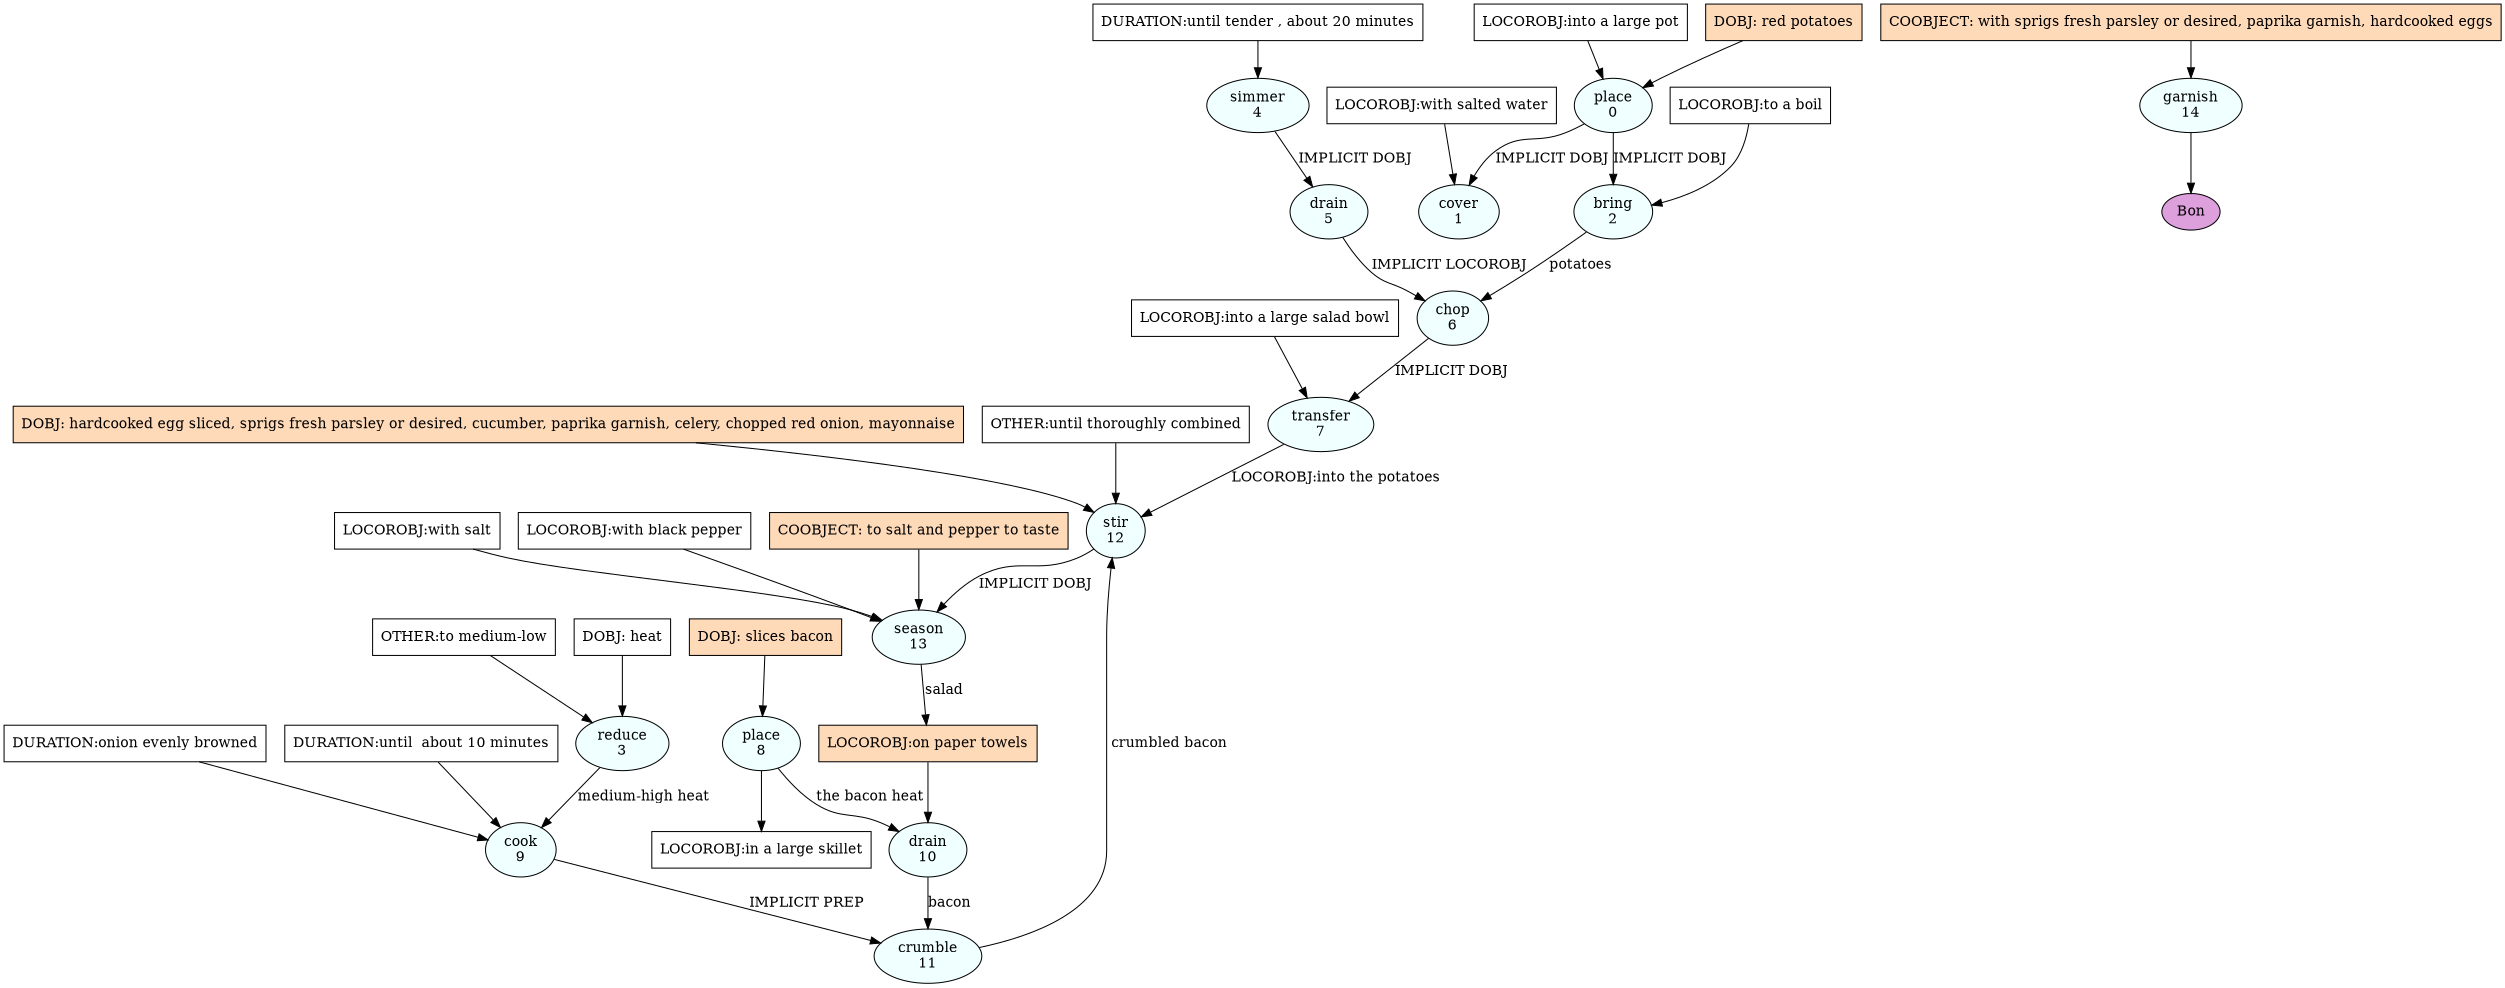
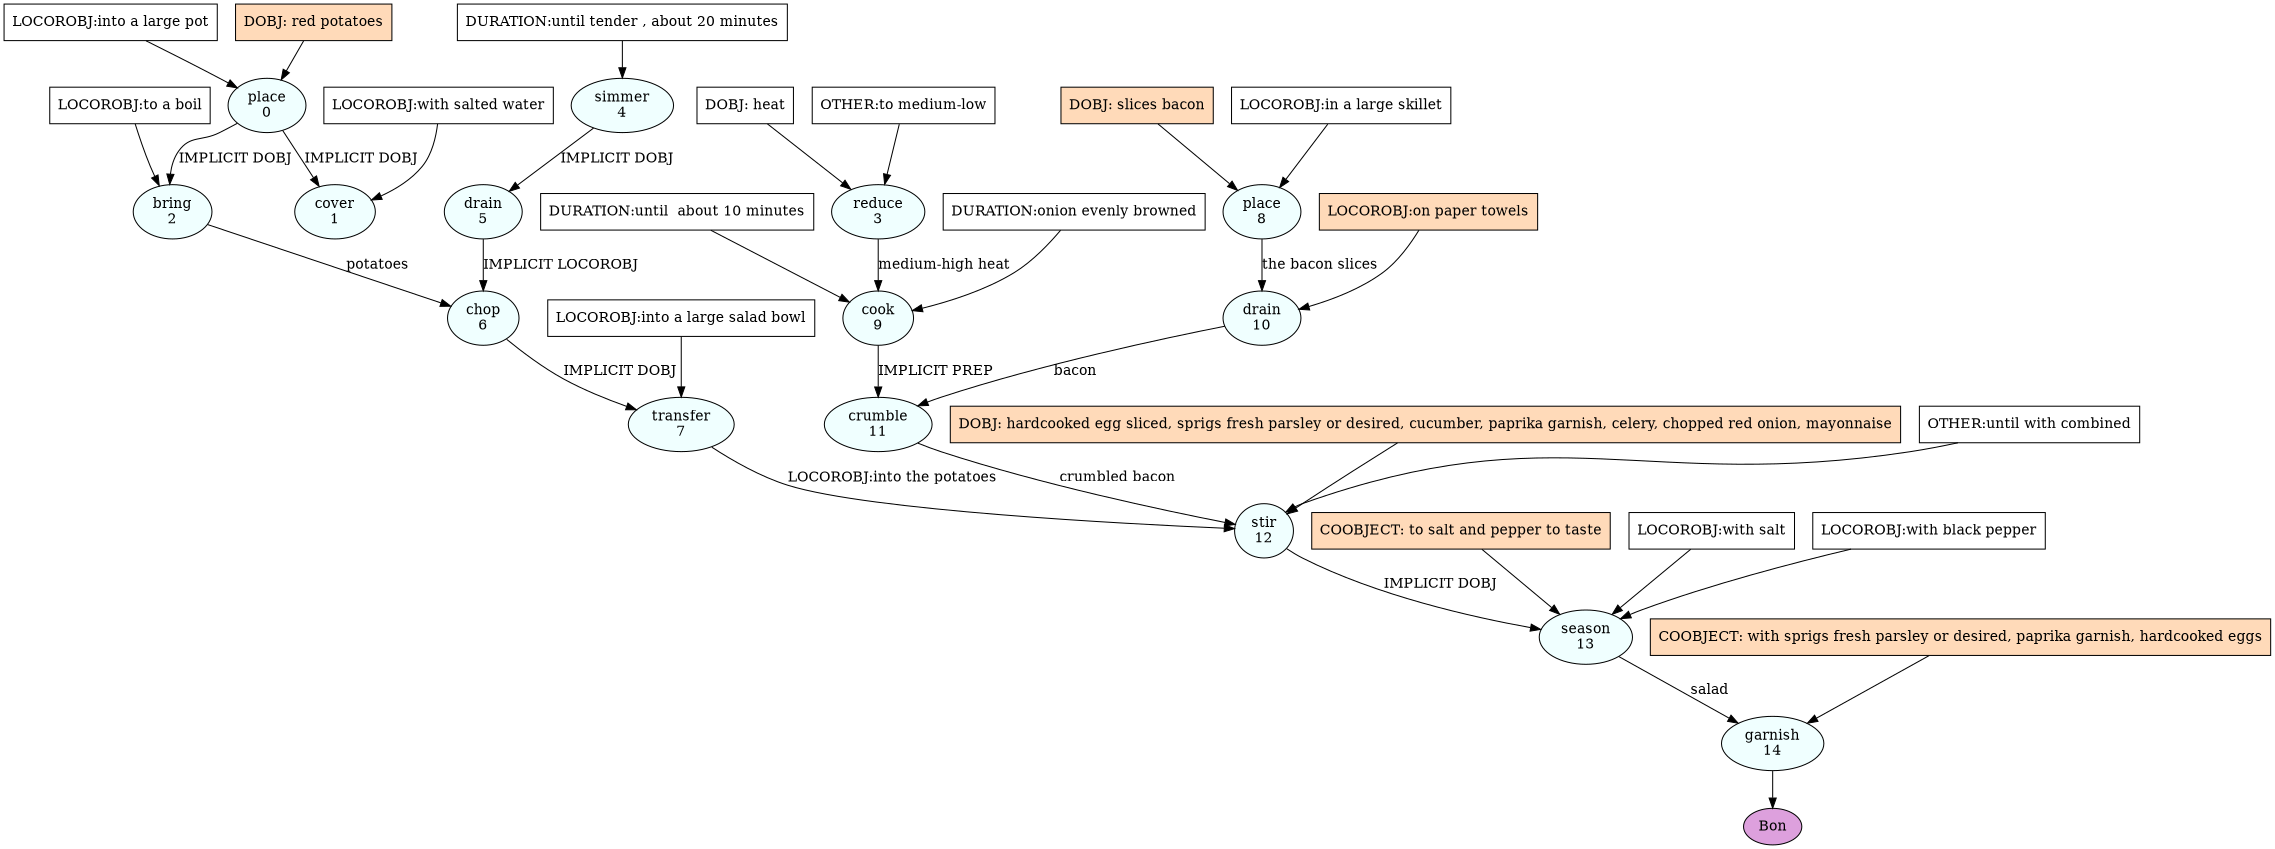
(1116, 424) -> (2030, 424)
(923, 689) -> (1674, 687)
(761, 796) -> (1307, 152)
(870, 797) -> (1320, 265)
